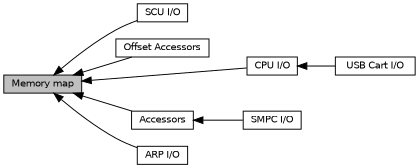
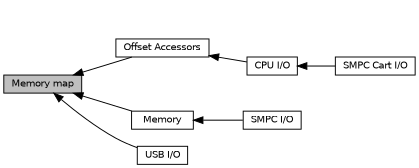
(162, 13) -> none
(375, 66) -> (375, 66)
(169, 74) -> (233, 60)
(162, 120) -> (162, 120)
(162, 155) -> (162, 155)
